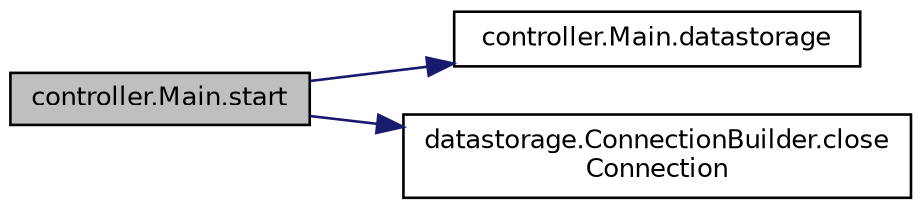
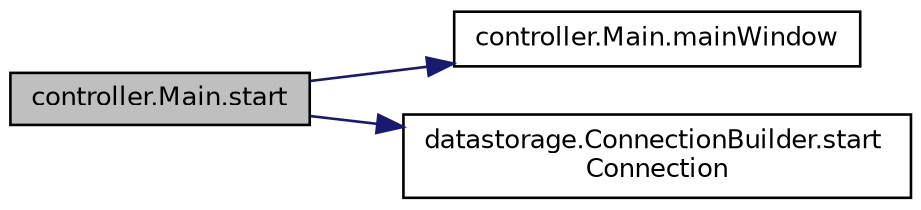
(657, 39) -> (657, 39)
(657, 156) -> (657, 156)
